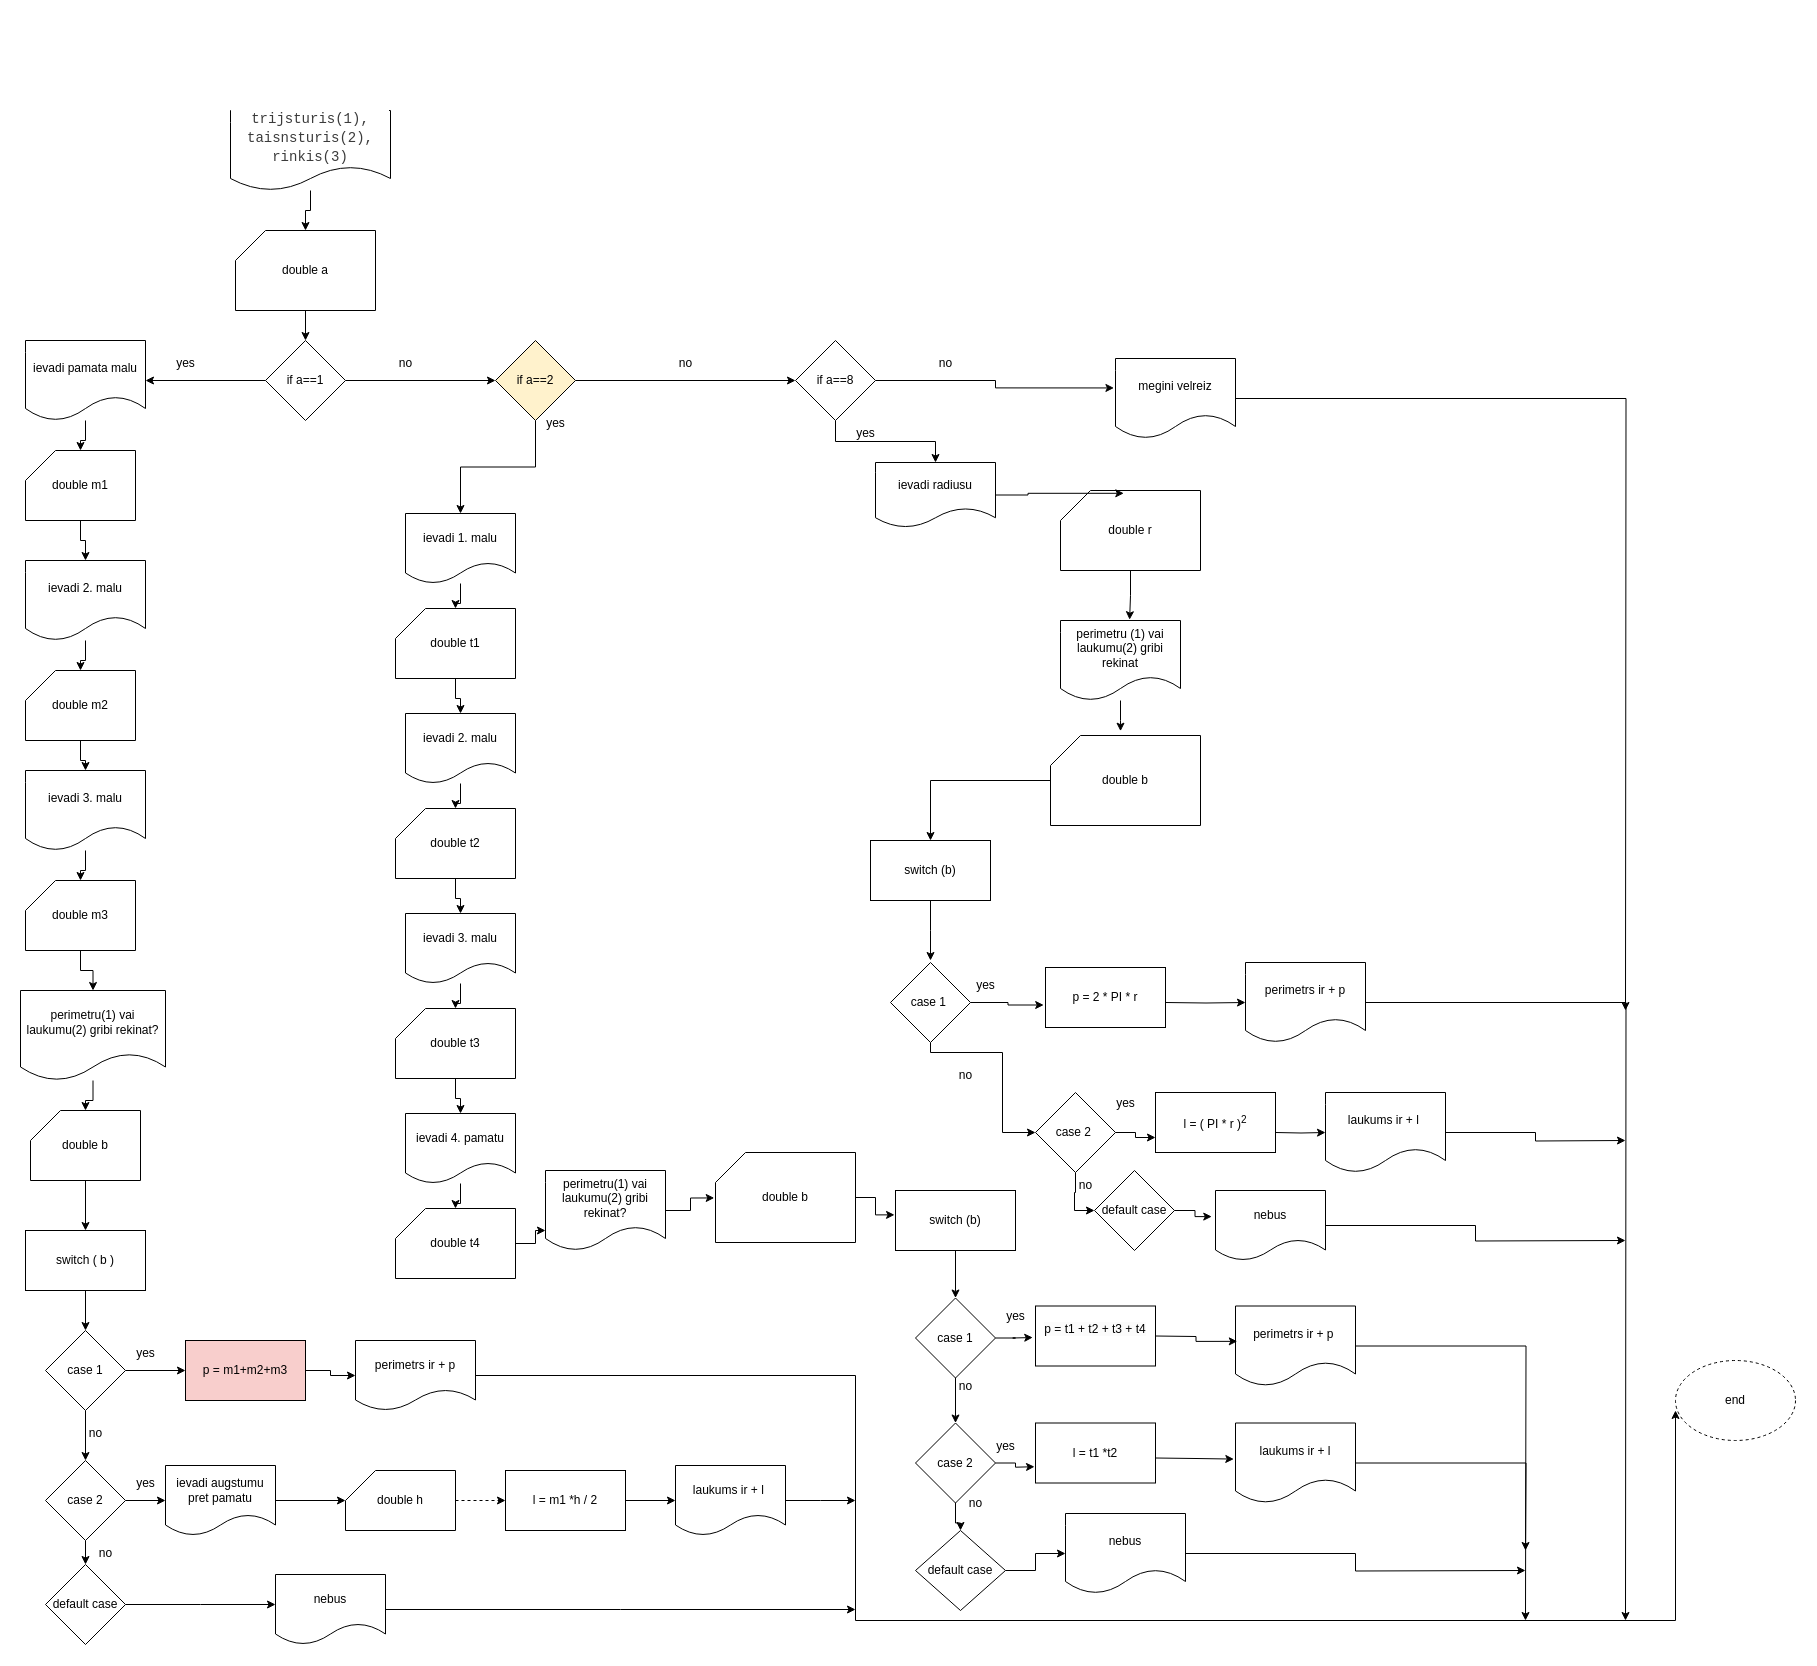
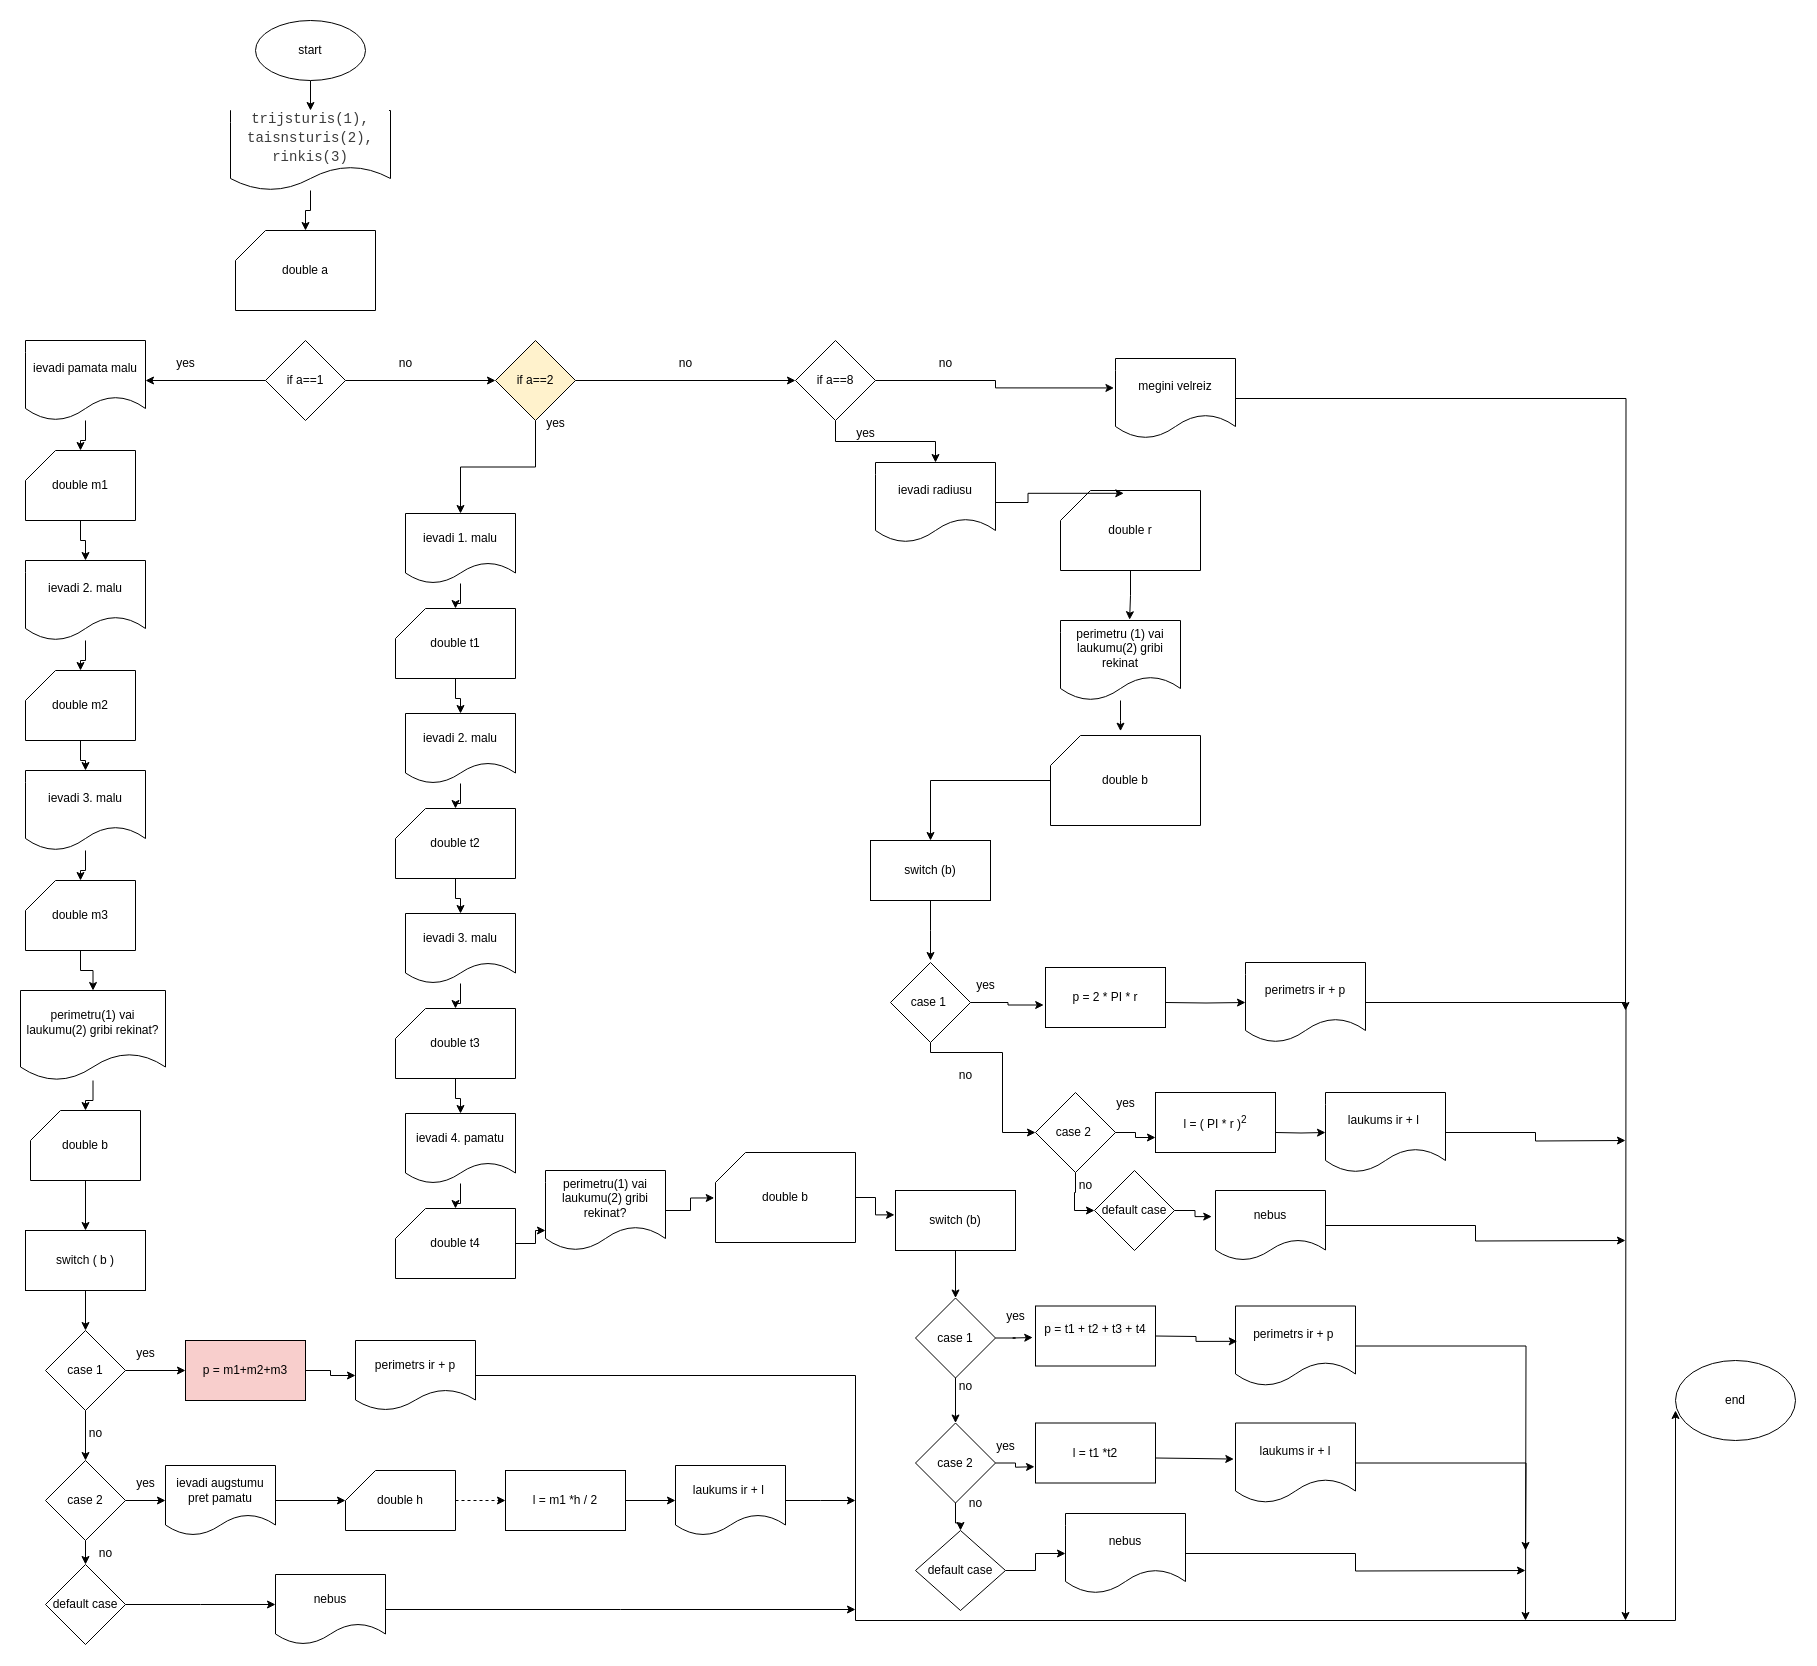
none -> (311, 51)
none -> (311, 100)
(306, 330) -> none
(936, 495) -> (936, 503)
(1736, 1401) -> (1736, 1401)
